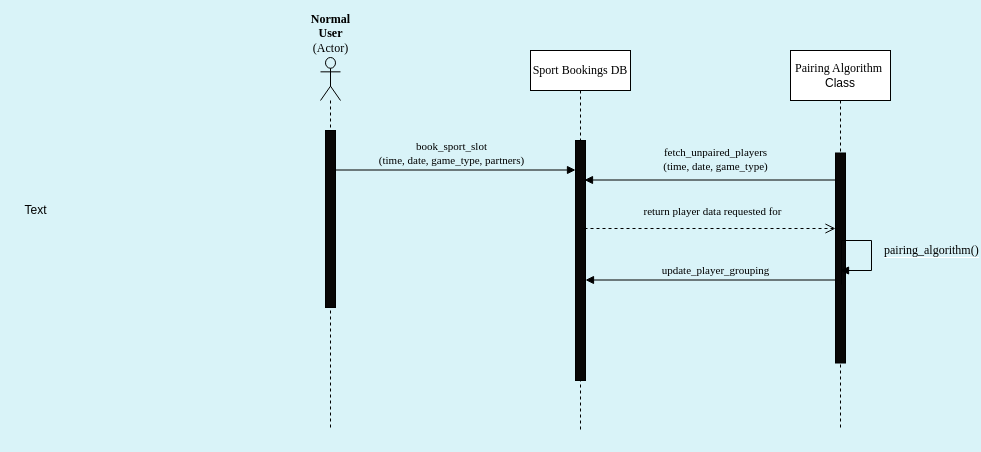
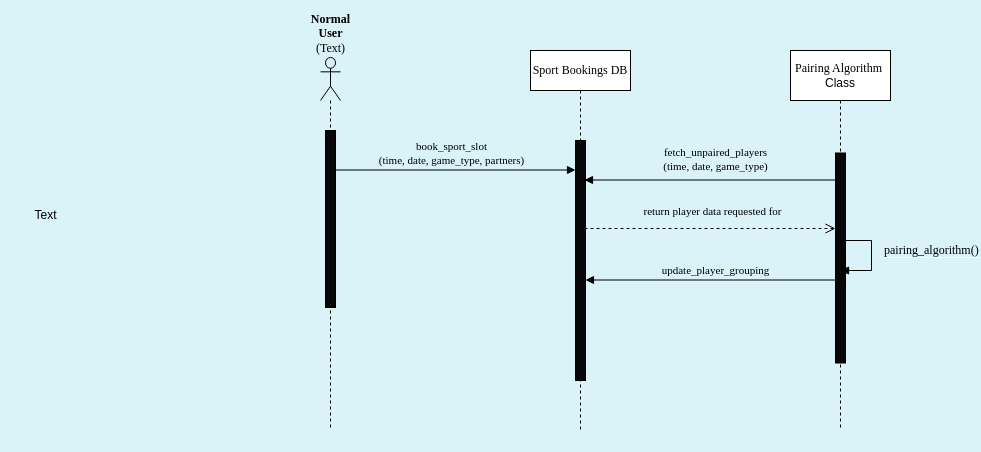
(331, 34) -> (331, 34)
(36, 211) -> (46, 216)
